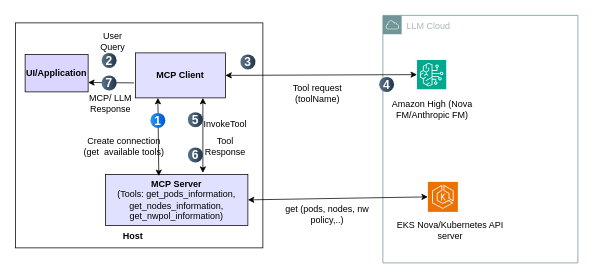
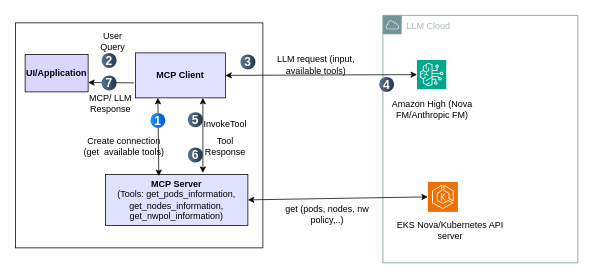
none -> (316, 65)
(318, 93) -> none
(133, 237) -> none
